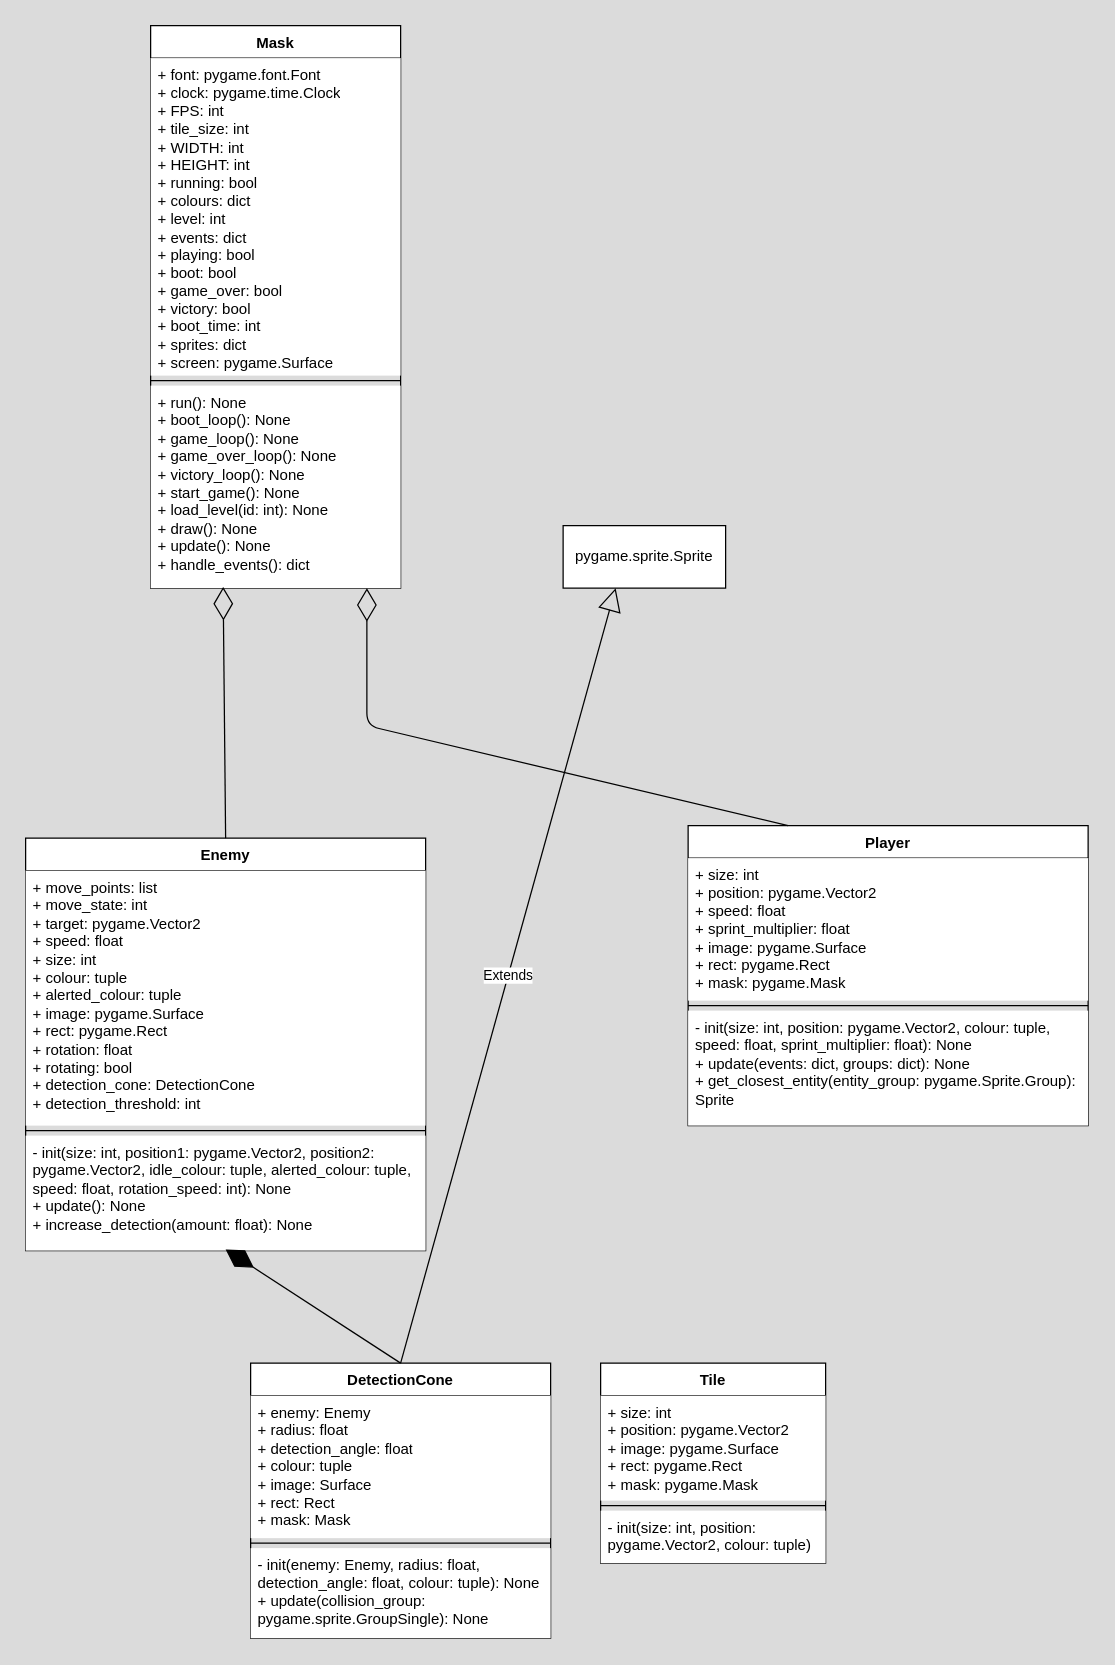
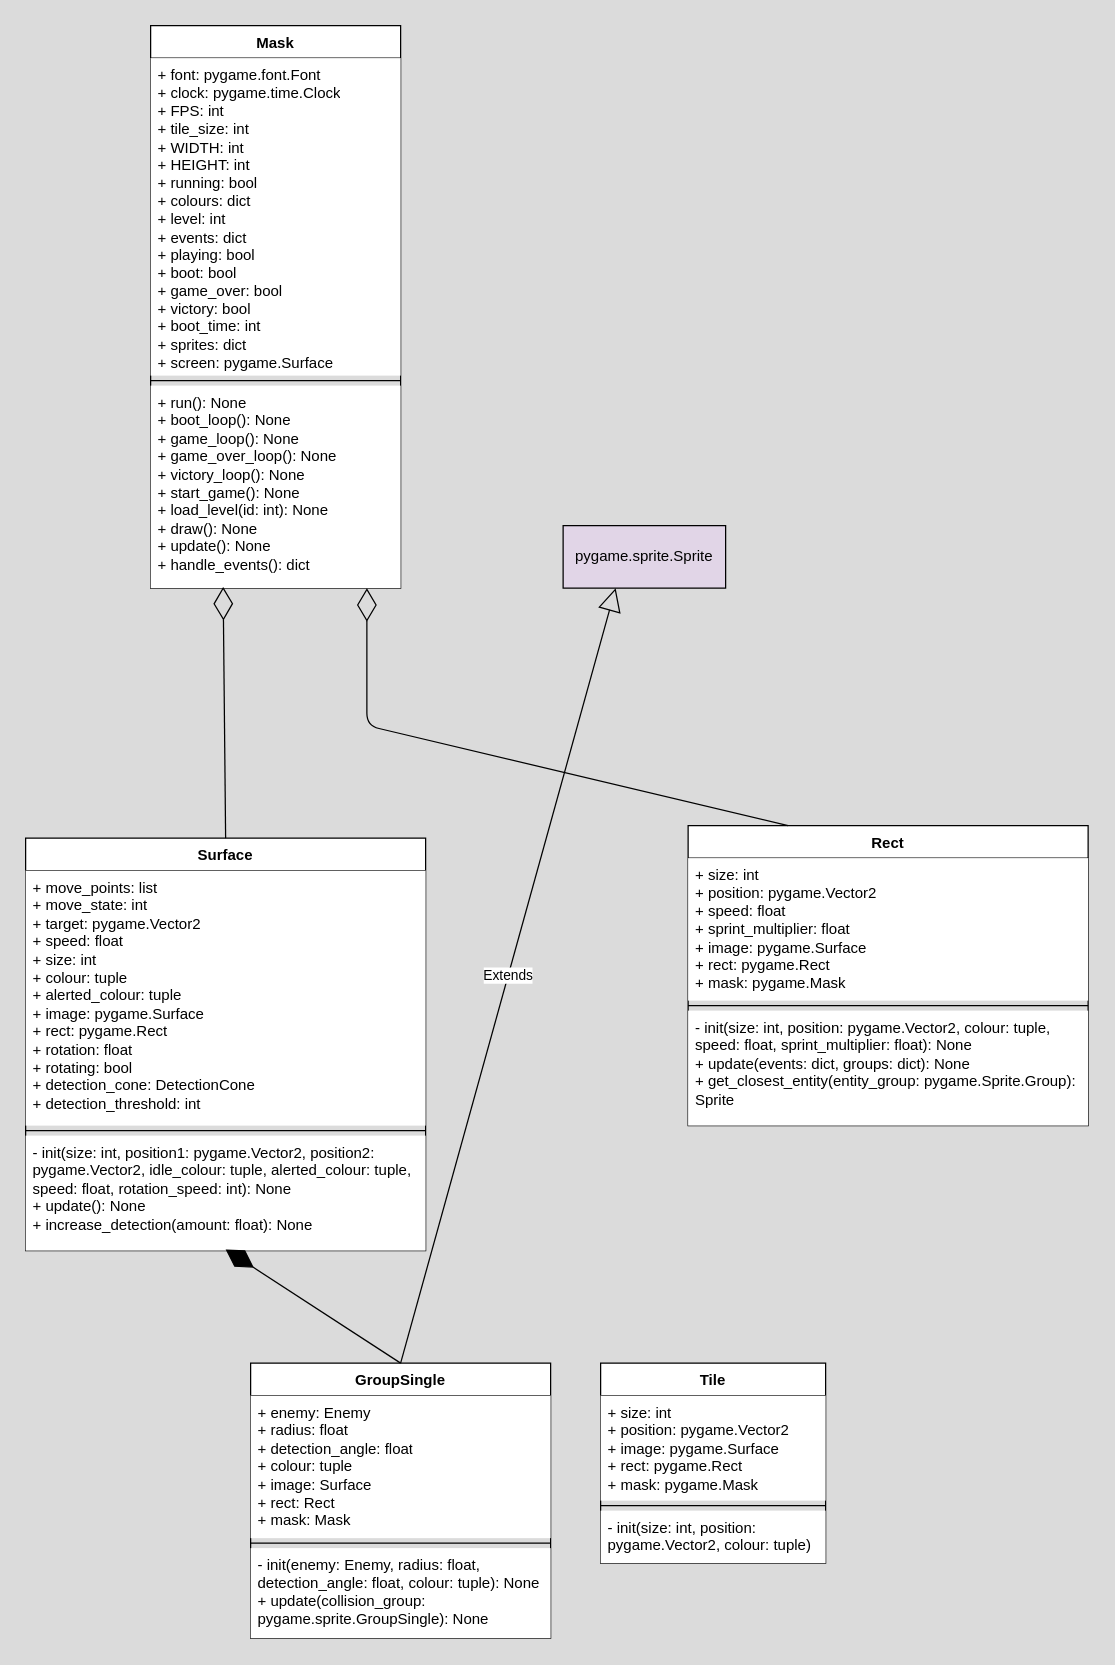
(644, 557) -> (644, 557)
(888, 843) -> (888, 843)
(226, 856) -> (226, 856)
(401, 1381) -> (401, 1381)
